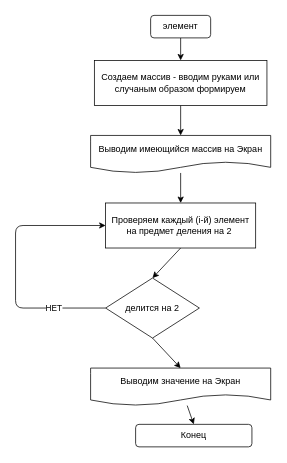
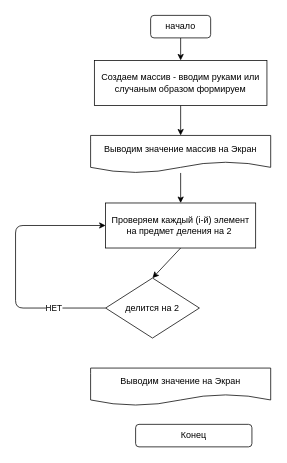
(180, 27) -> (180, 27)
(180, 149) -> (180, 149)
(165, 351) -> none
(189, 412) -> none
